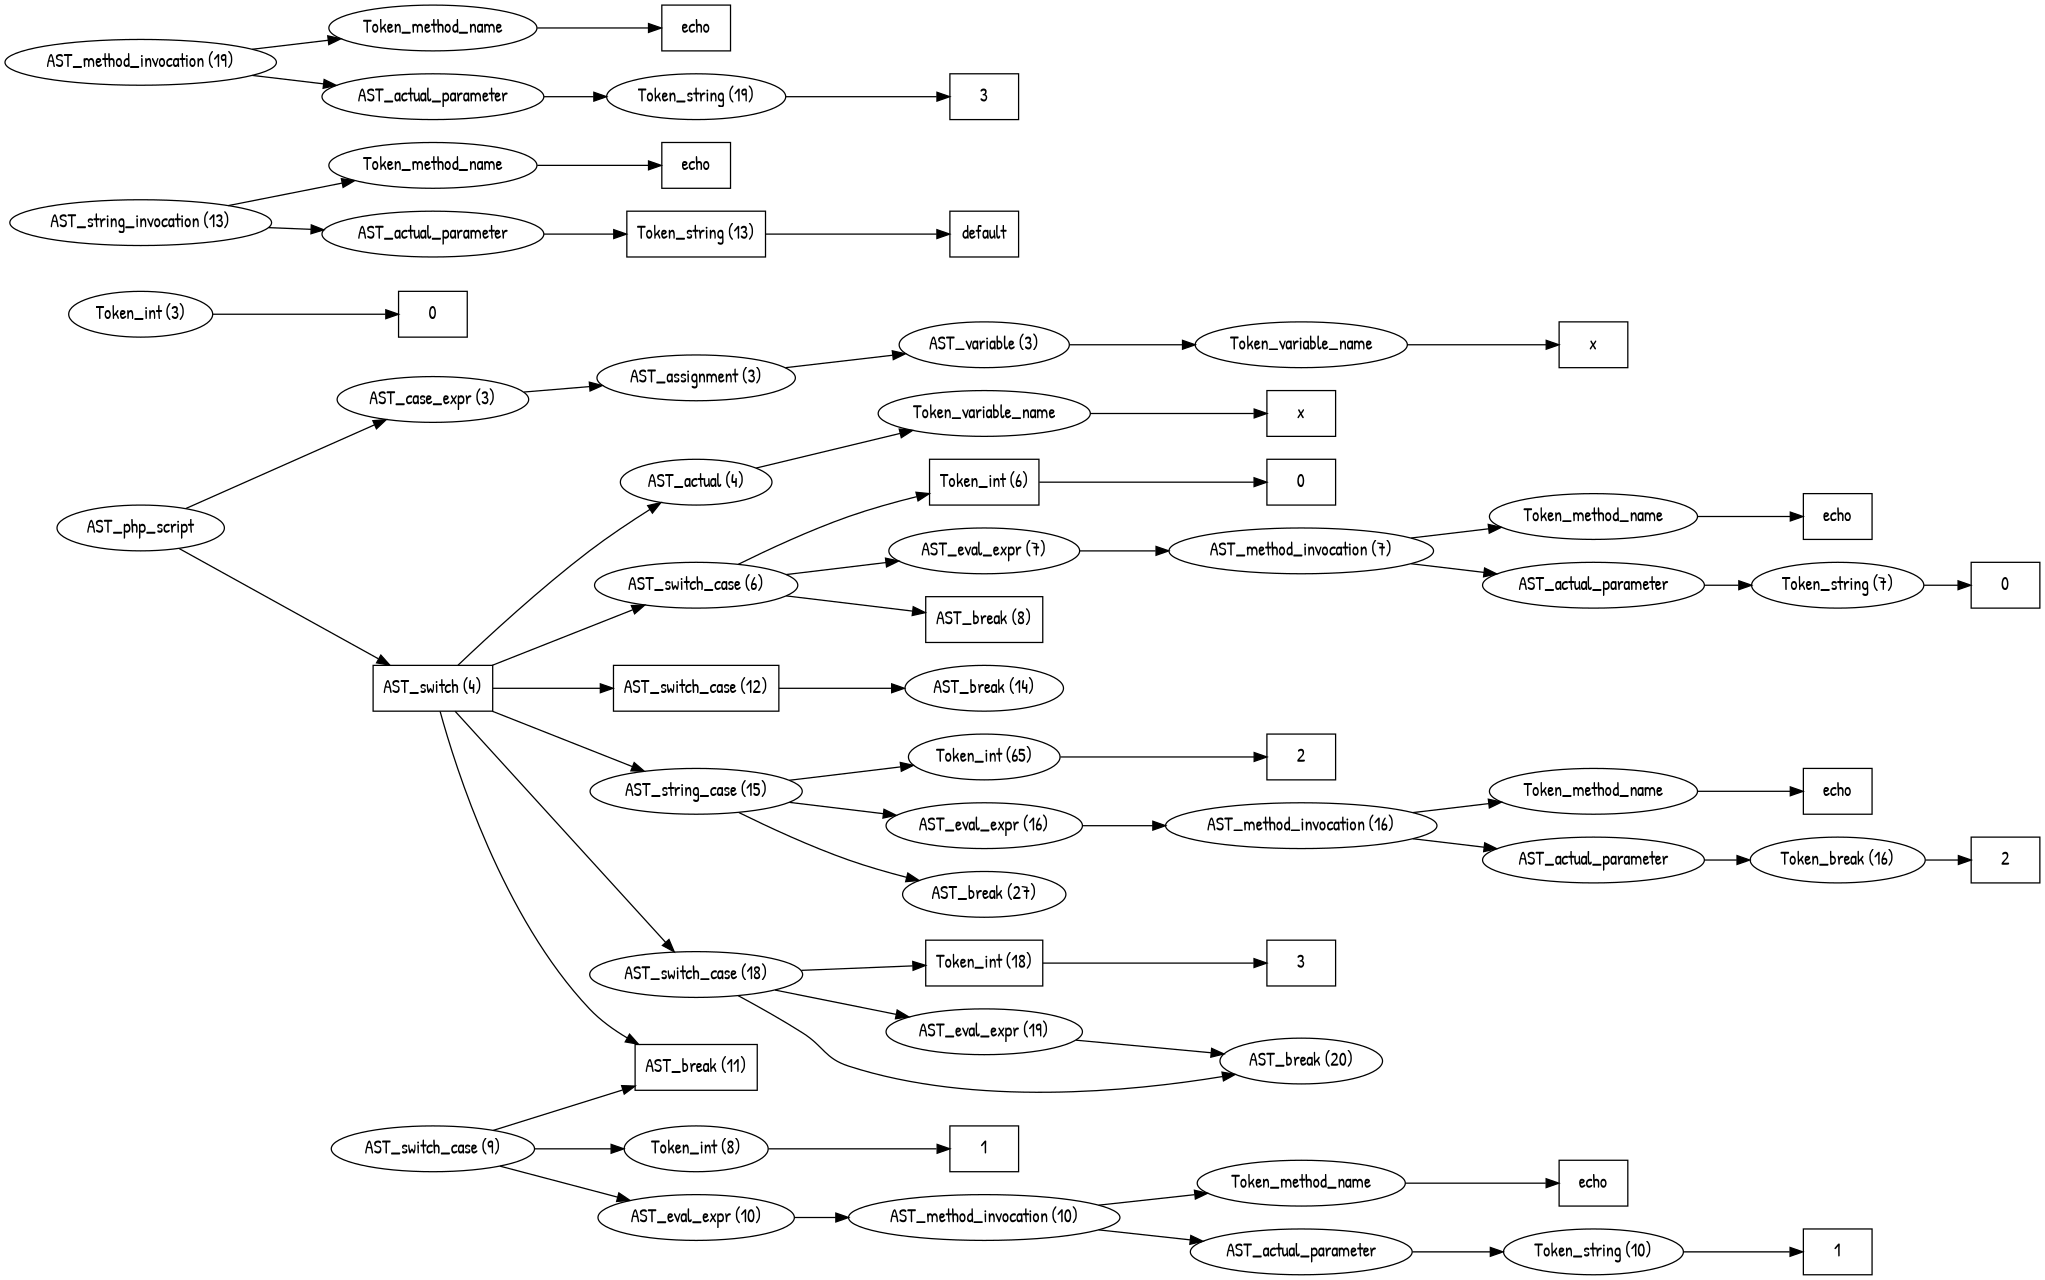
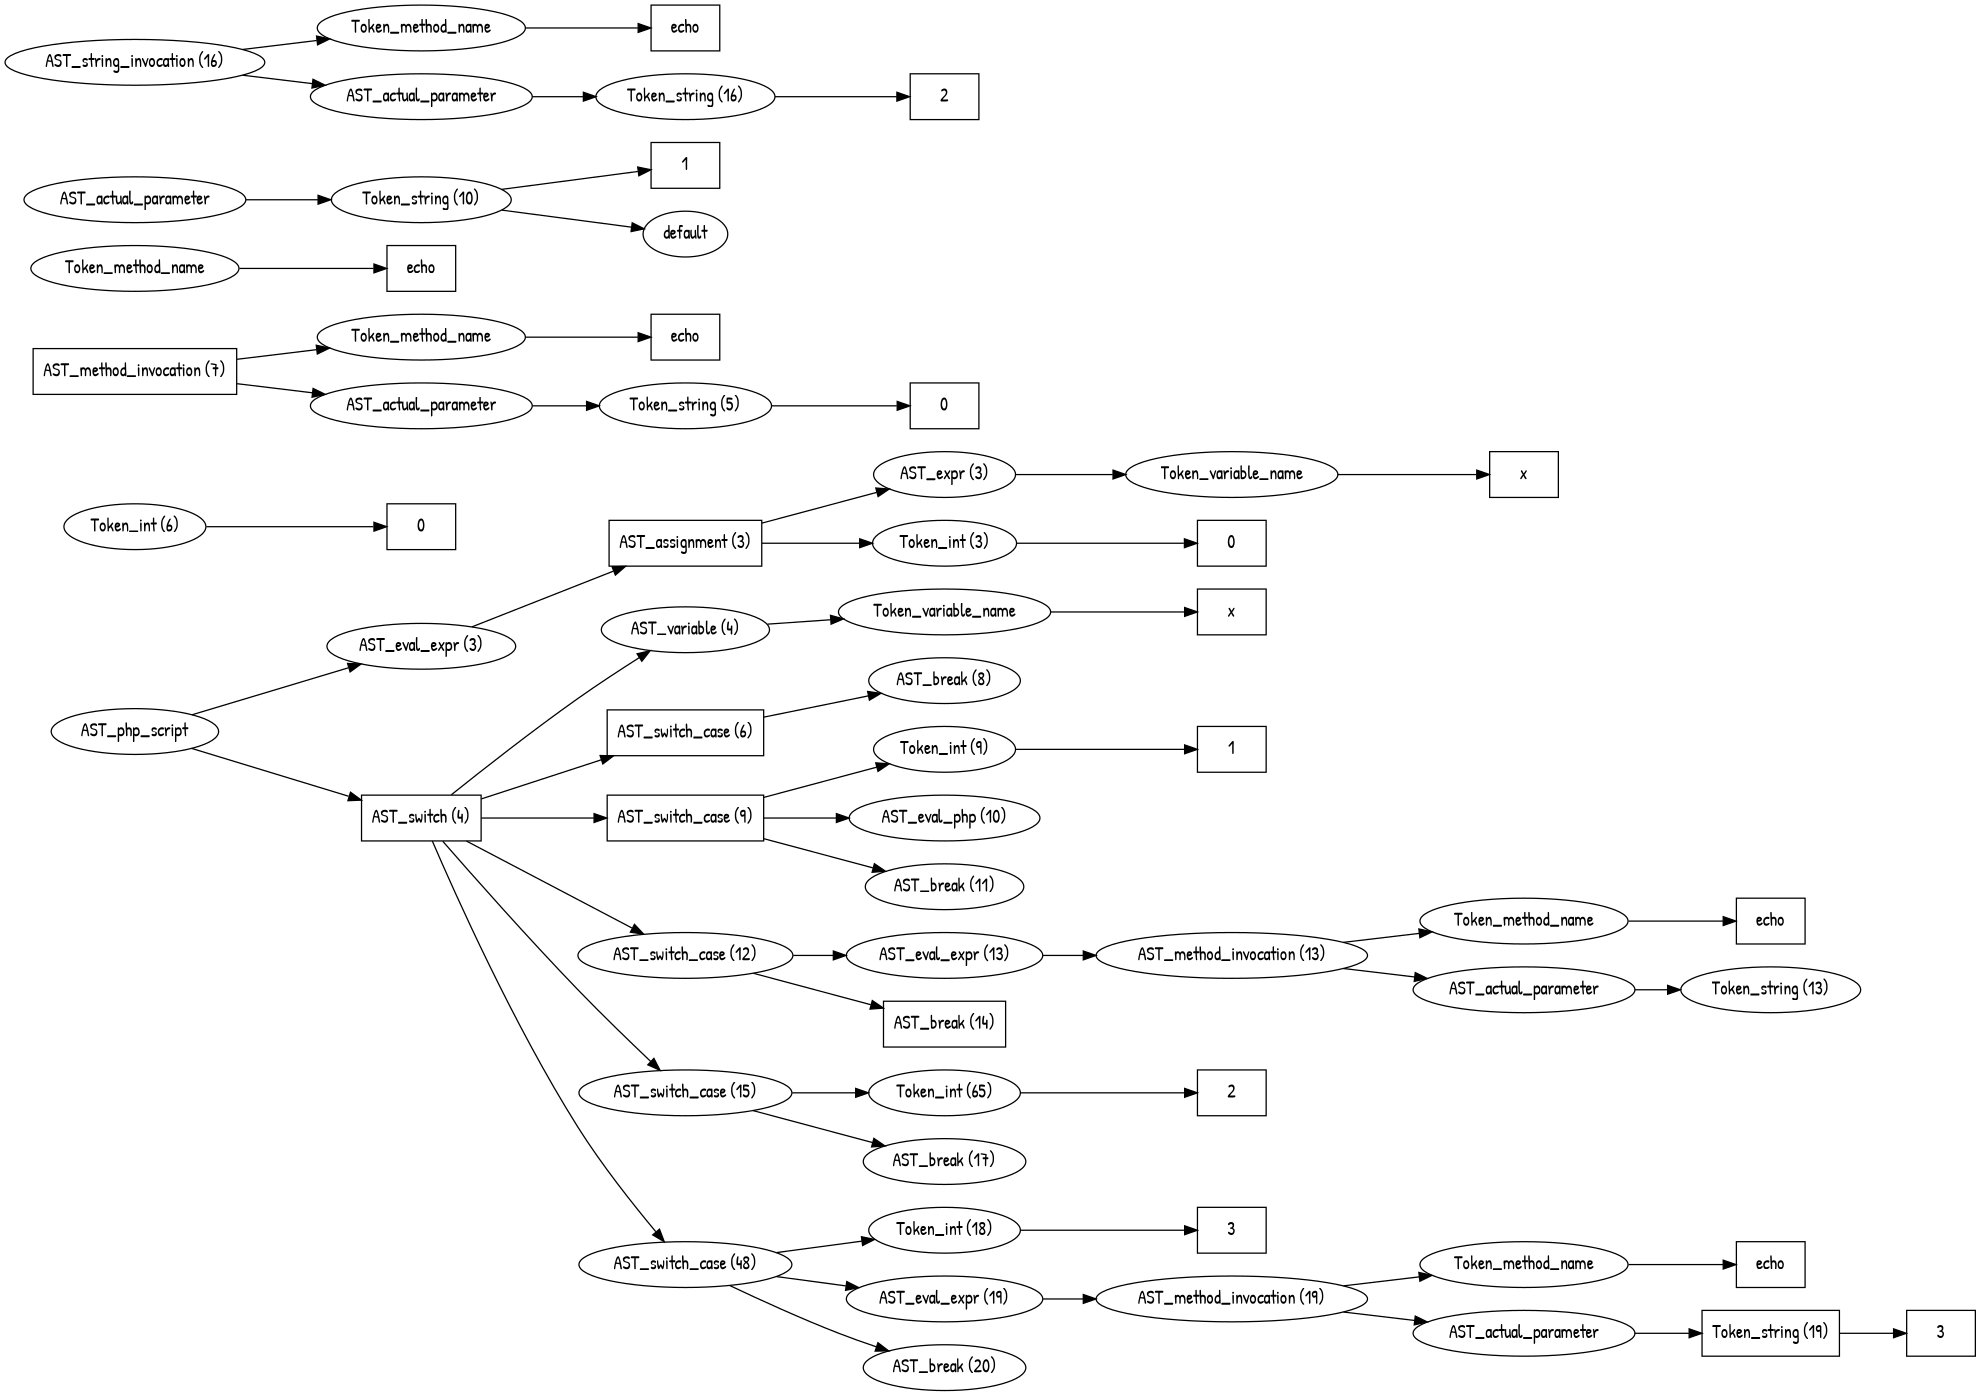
(696, 97) -> (1771, 1333)
(141, 223) -> (1232, 955)
(696, 234) -> (1771, 990)
(851, 234) -> (566, 219)
(984, 234) -> (685, 234)
(984, 345) -> (945, 475)
(696, 378) -> (685, 543)
(433, 399) -> (421, 646)
(696, 482) -> (685, 630)
(984, 482) -> (135, 527)
(826, 525) -> none
none -> (811, 543)
(984, 551) -> none
(1301, 551) -> (135, 371)
(696, 585) -> (685, 733)
(1838, 585) -> (685, 406)
(984, 620) -> (945, 681)
(696, 688) -> (685, 955)
(984, 688) -> (945, 1024)
(696, 791) -> (685, 1093)
(984, 826) -> none
(1301, 826) -> (135, 62)
(1838, 860) -> (685, 97)
(509, 890) -> (538, 818)
(984, 894) -> (945, 1162)
none -> (945, 955)
(984, 963) -> (945, 1230)
(696, 975) -> (685, 1265)
(1144, 1046) -> (1063, 1299)
(696, 1067) -> (945, 887)
(433, 1149) -> (685, 818)
(696, 1149) -> (945, 749)
(696, 1218) -> (945, 818)
(984, 1218) -> none
